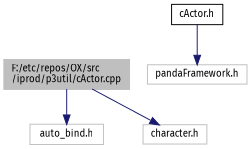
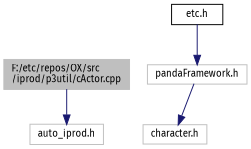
(197, 14) -> (197, 14)
(121, 105) -> (188, 100)
(67, 134) -> (67, 134)
